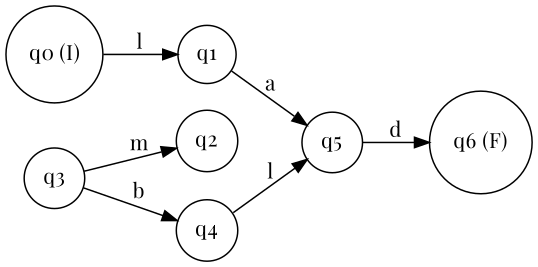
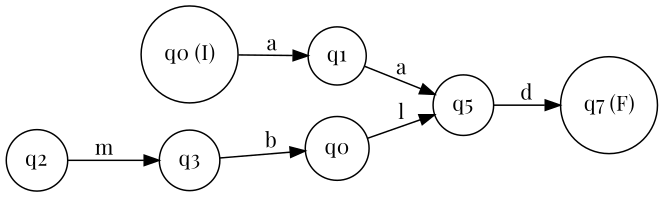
(139, 43) -> (272, 45)
(481, 142) -> (609, 105)
(123, 162) -> (106, 160)
(207, 230) -> (337, 148)
